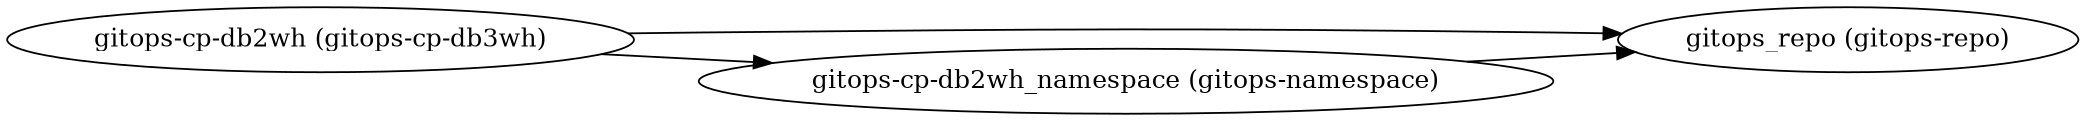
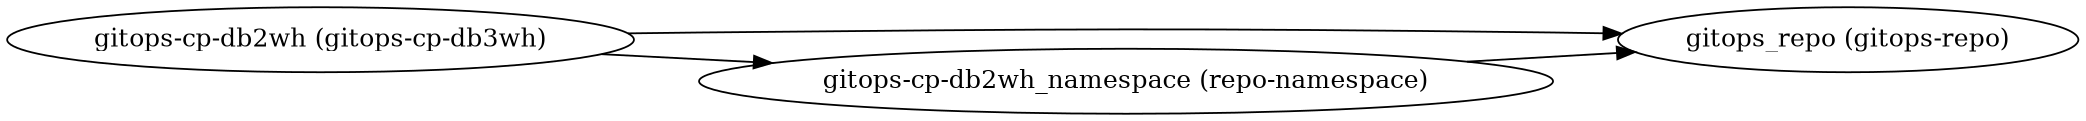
(1126, 81) -> (1126, 81)
